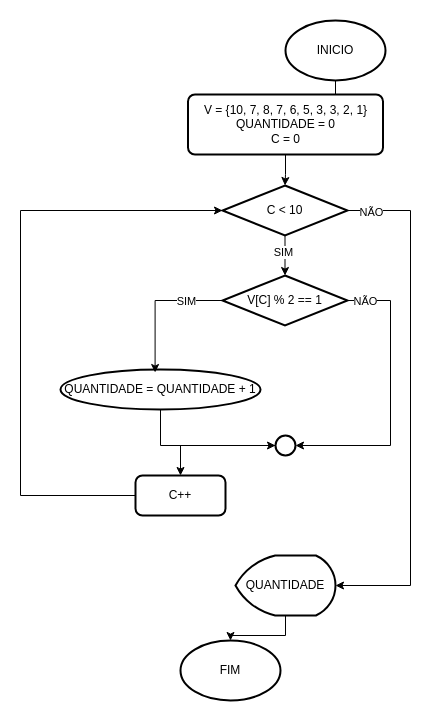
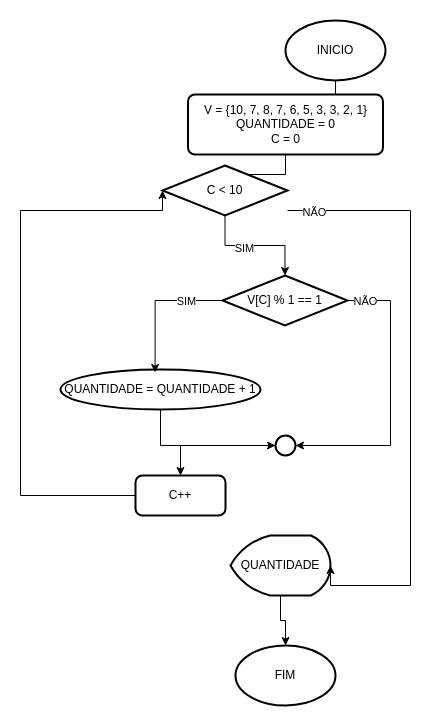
(285, 211) -> (225, 191)
(285, 301) -> (285, 301)
(286, 586) -> (281, 566)
(231, 671) -> (286, 676)
